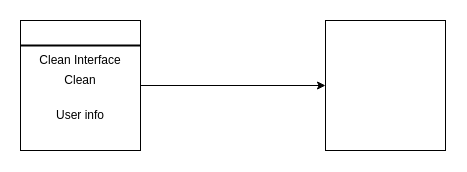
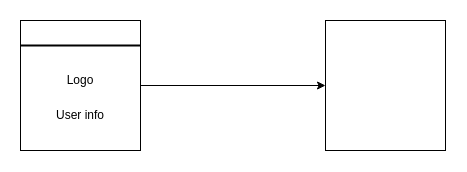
(81, 61) -> none
(81, 81) -> (81, 81)
